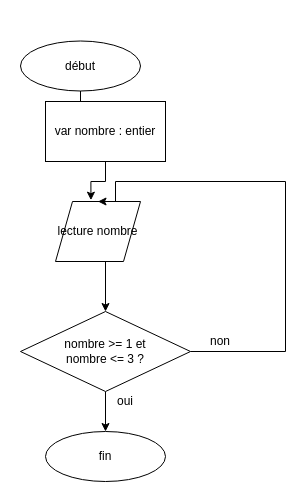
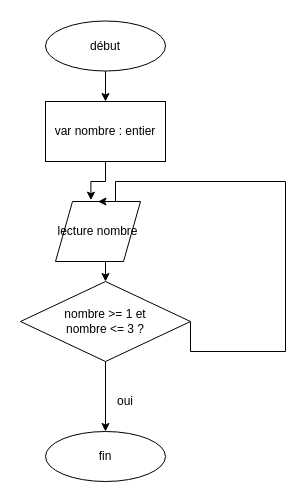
(81, 66) -> (106, 46)
(229, 342) -> none
(106, 352) -> (106, 322)
